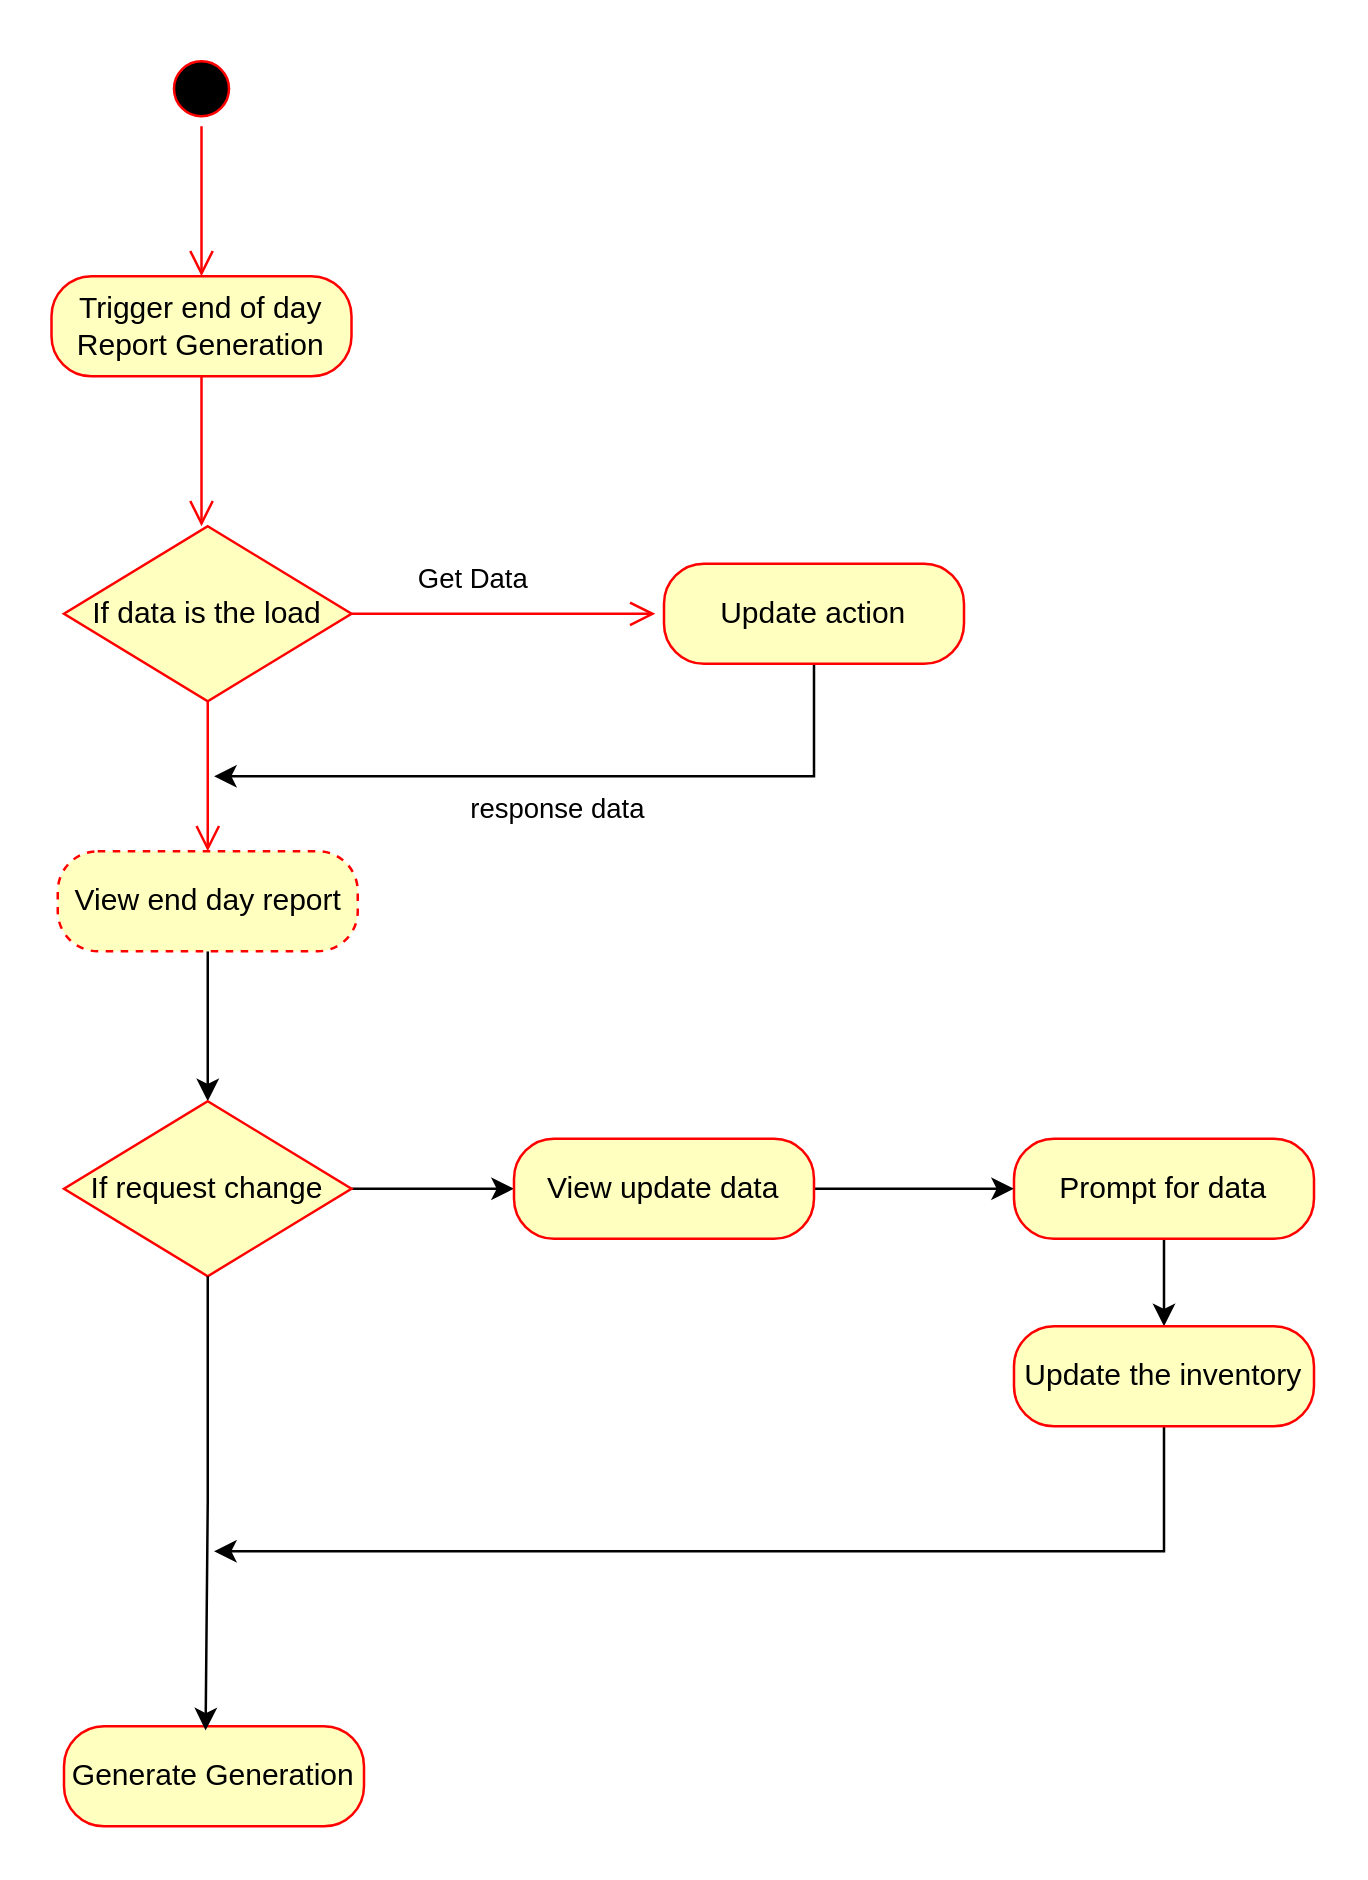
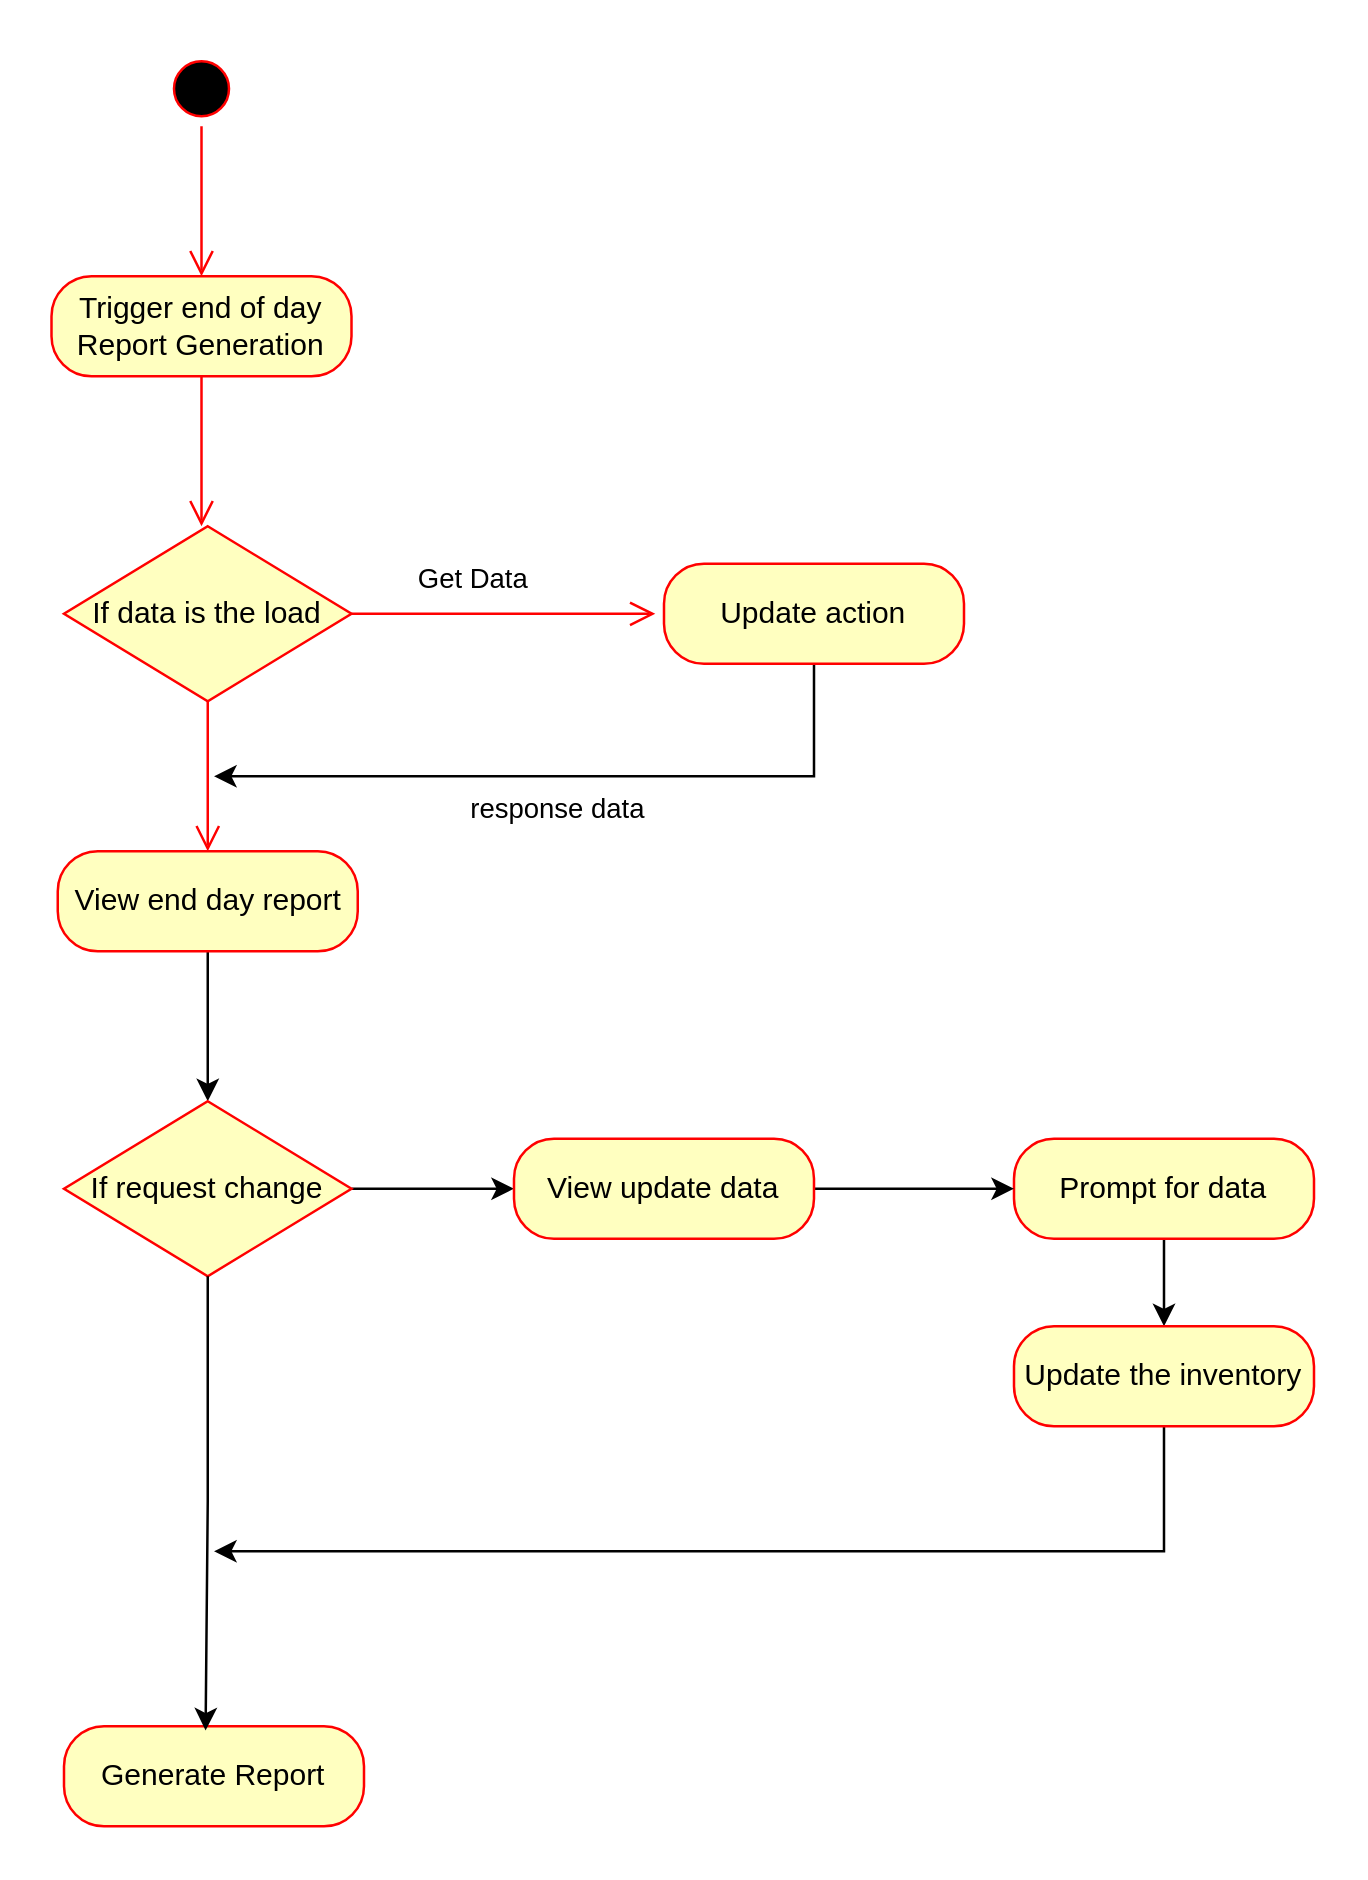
(208, 901) -> (208, 901)
(214, 1776) -> (214, 1776)
